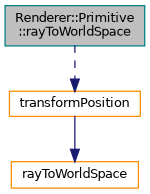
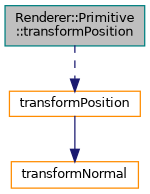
(75, 26) -> (75, 26)
(75, 175) -> (75, 175)
